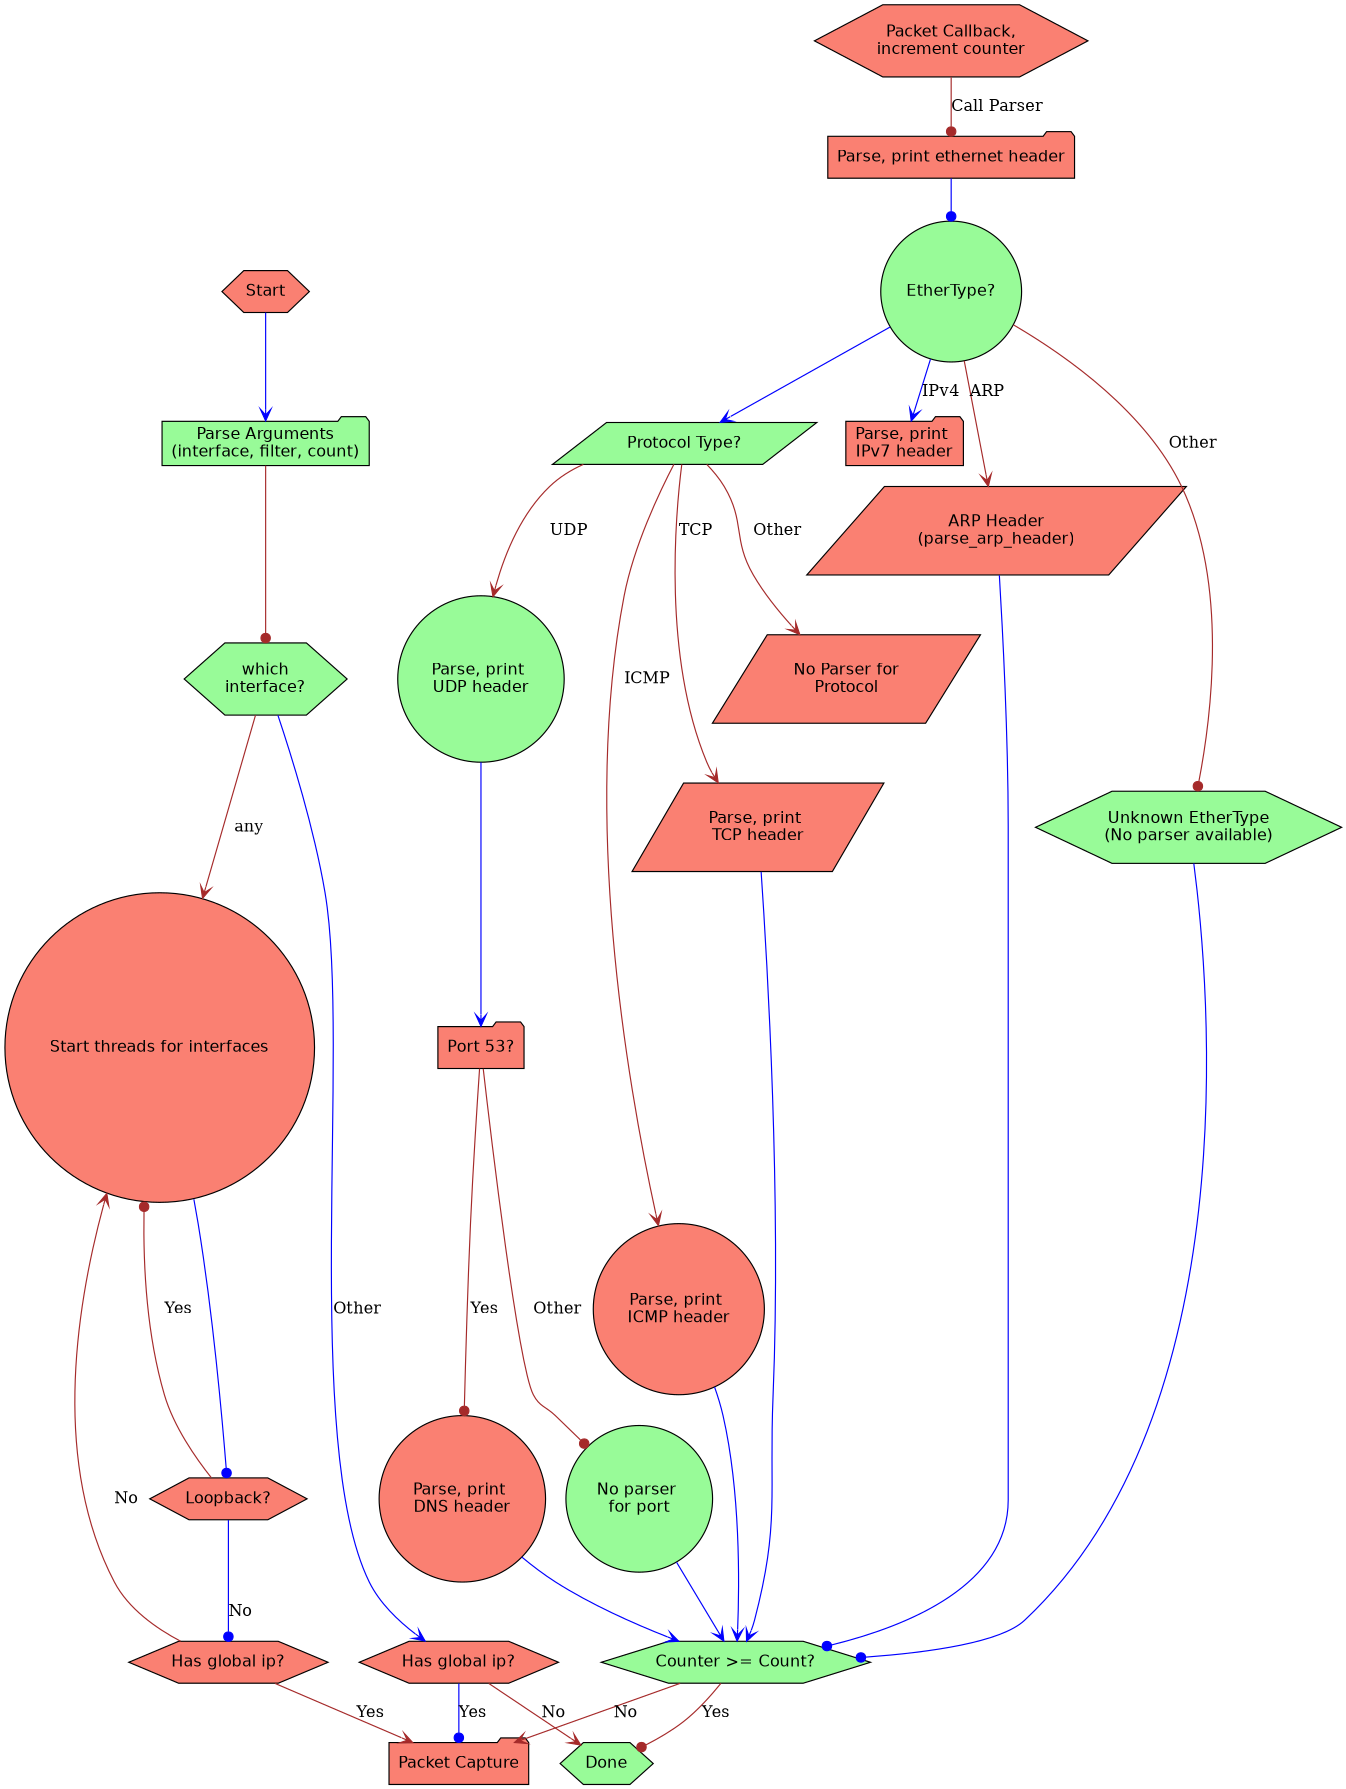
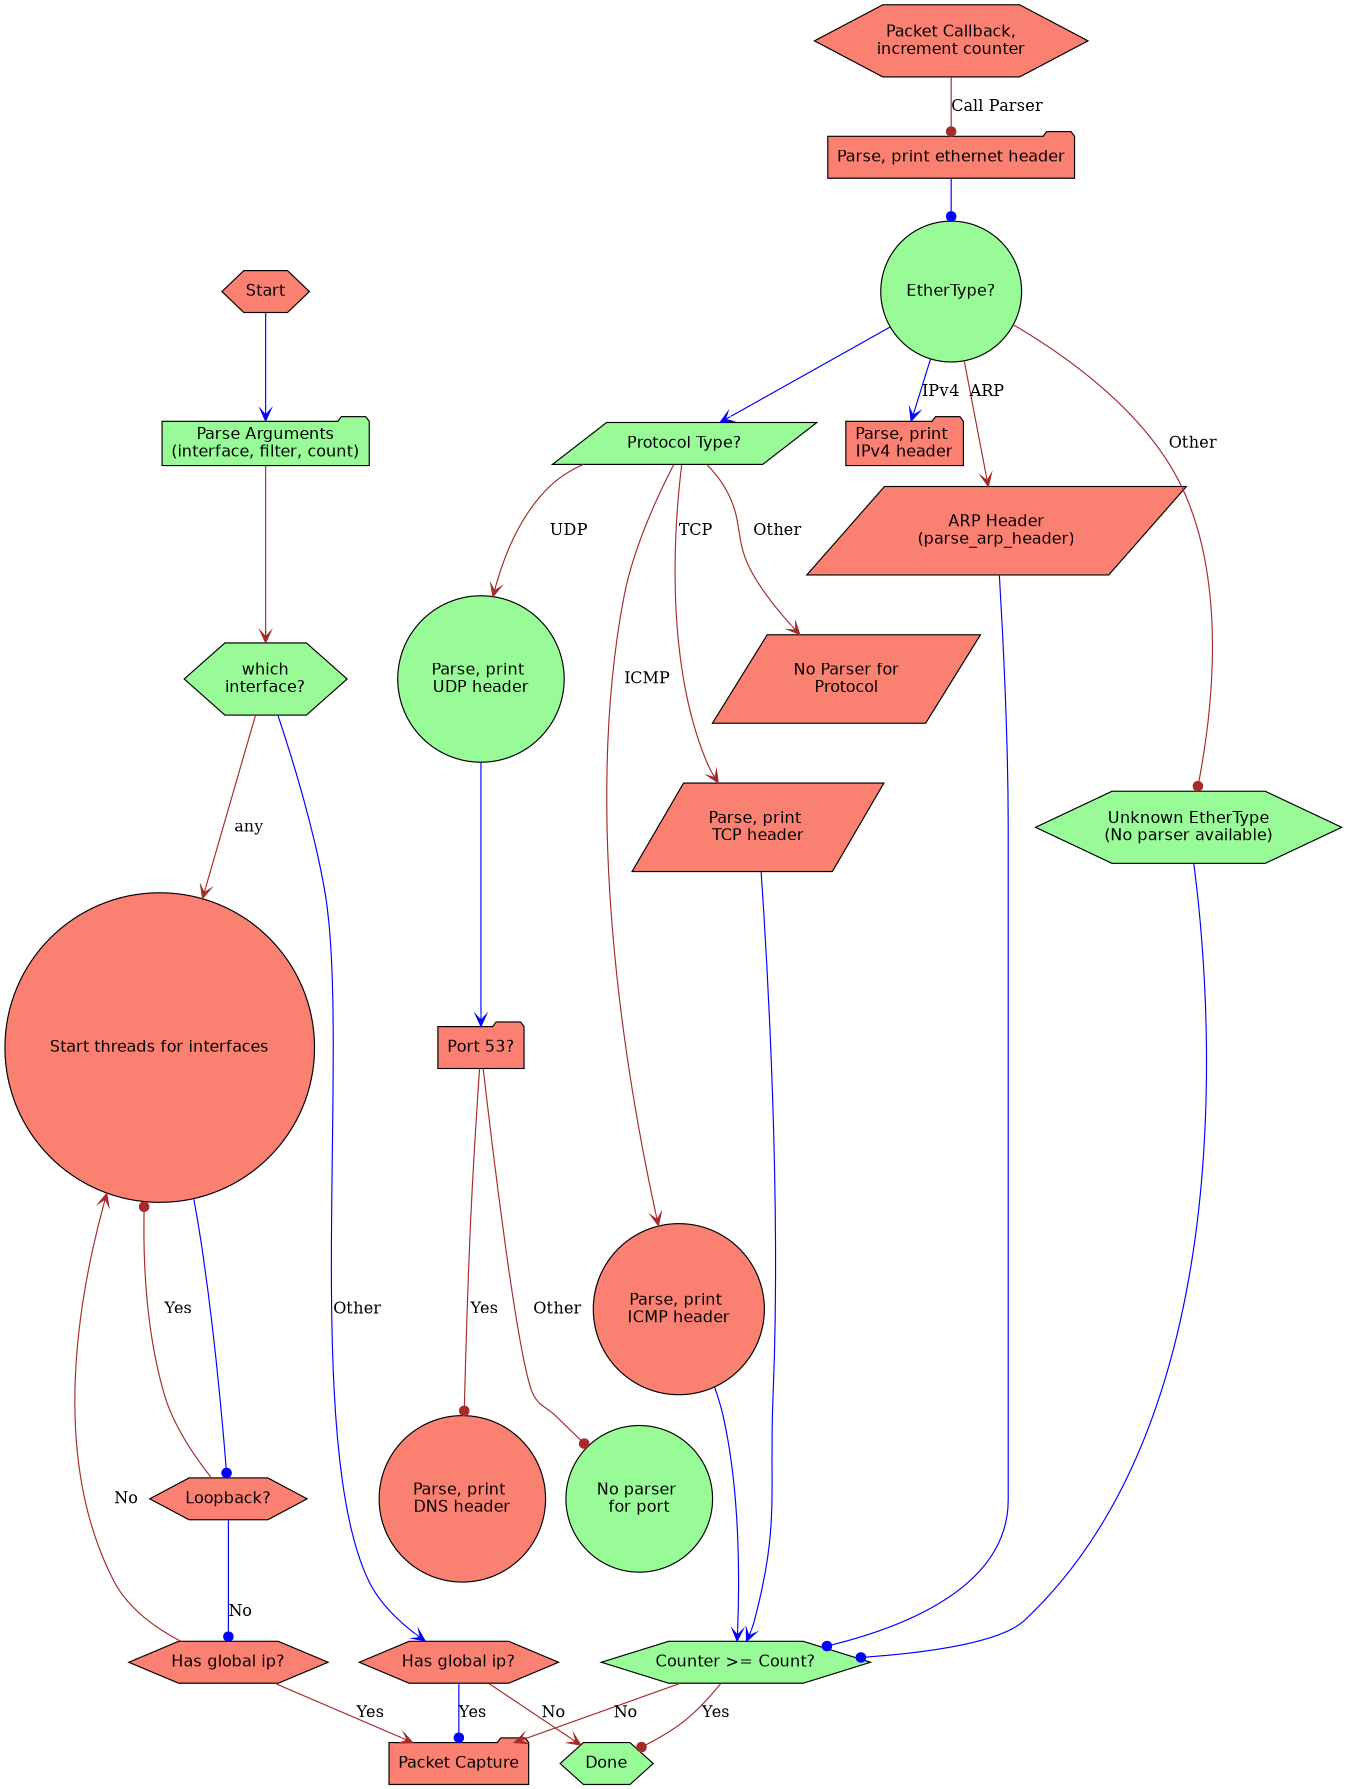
(905, 443) -> (905, 443)
(266, 550) -> (266, 550)
(697, 1597) -> none
(592, 1603) -> none
